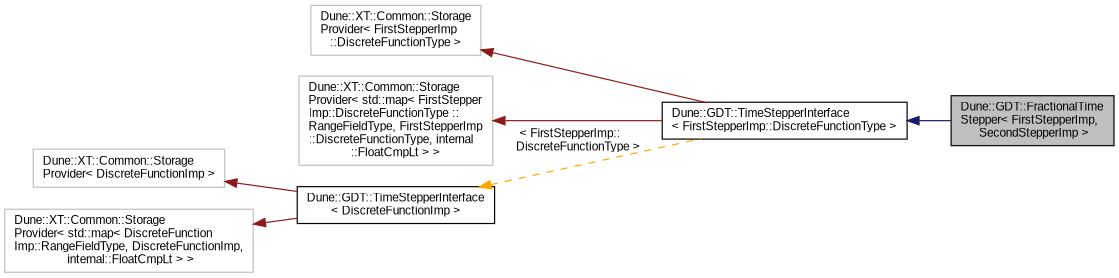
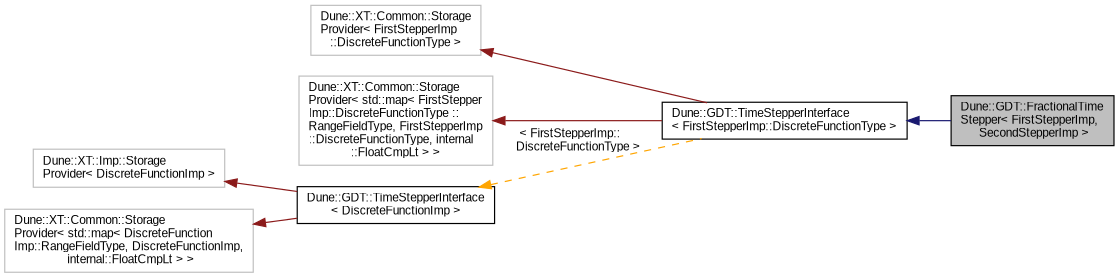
(129, 168) -> (129, 168)
